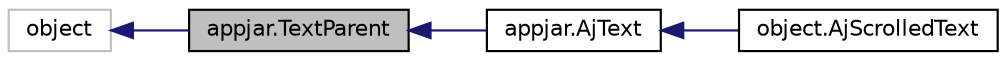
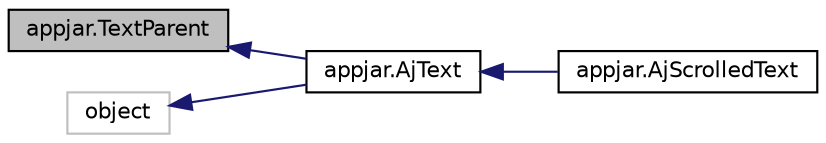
(161, 30) -> (249, 93)
(868, 30) -> (688, 72)
